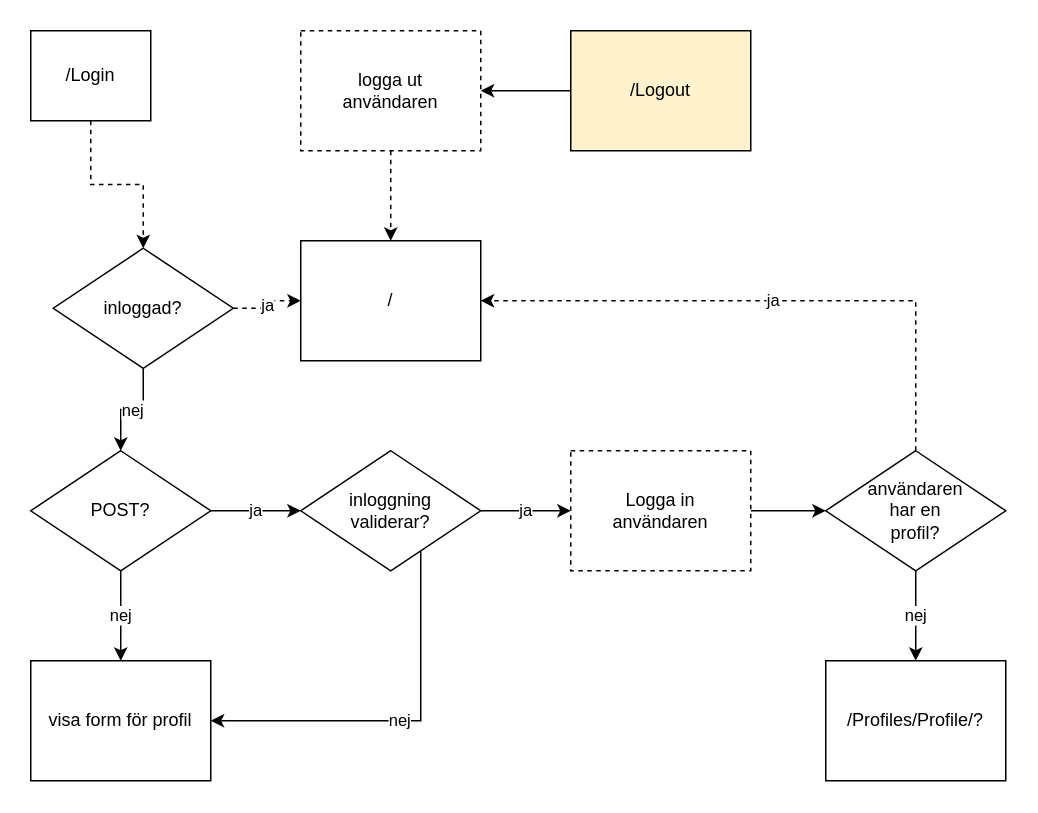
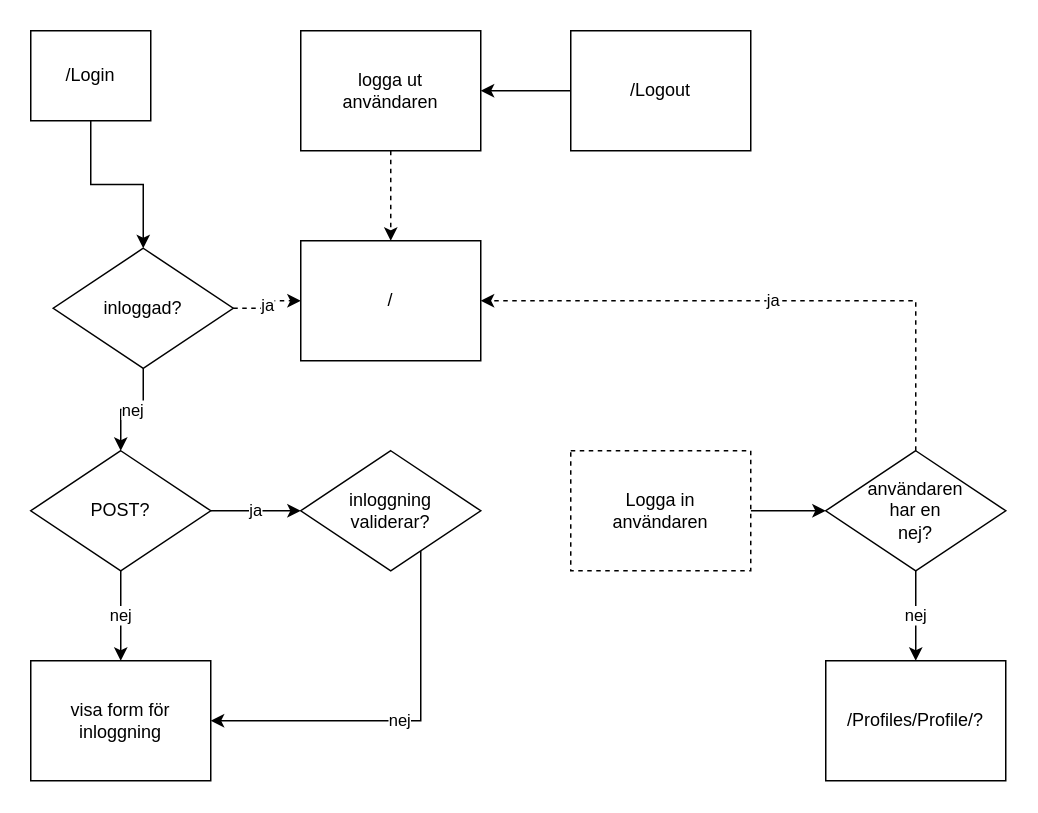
(391, 91) -> (391, 91)
(661, 91) -> (661, 91)
(113, 185) -> (113, 185)
(521, 511) -> none
(916, 511) -> (916, 511)
(121, 721) -> (121, 721)
